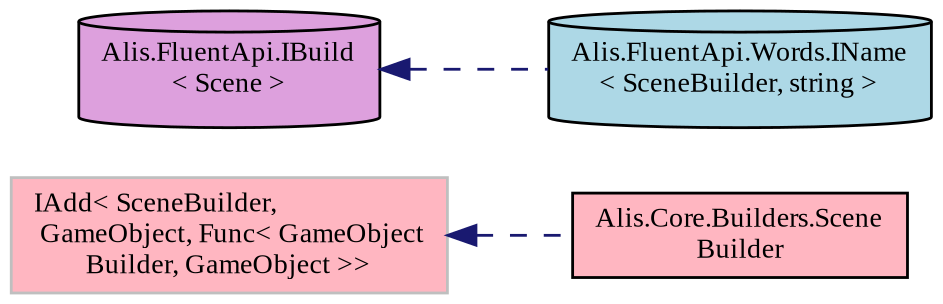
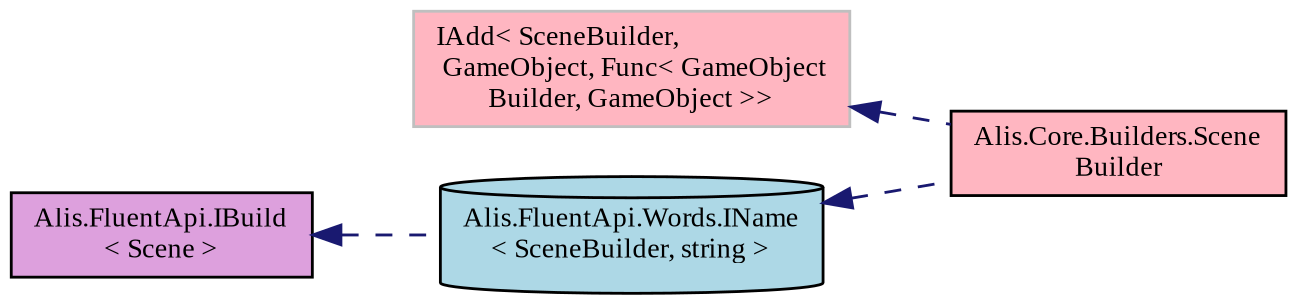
(229, 69) -> (162, 235)
none -> (901, 190)
